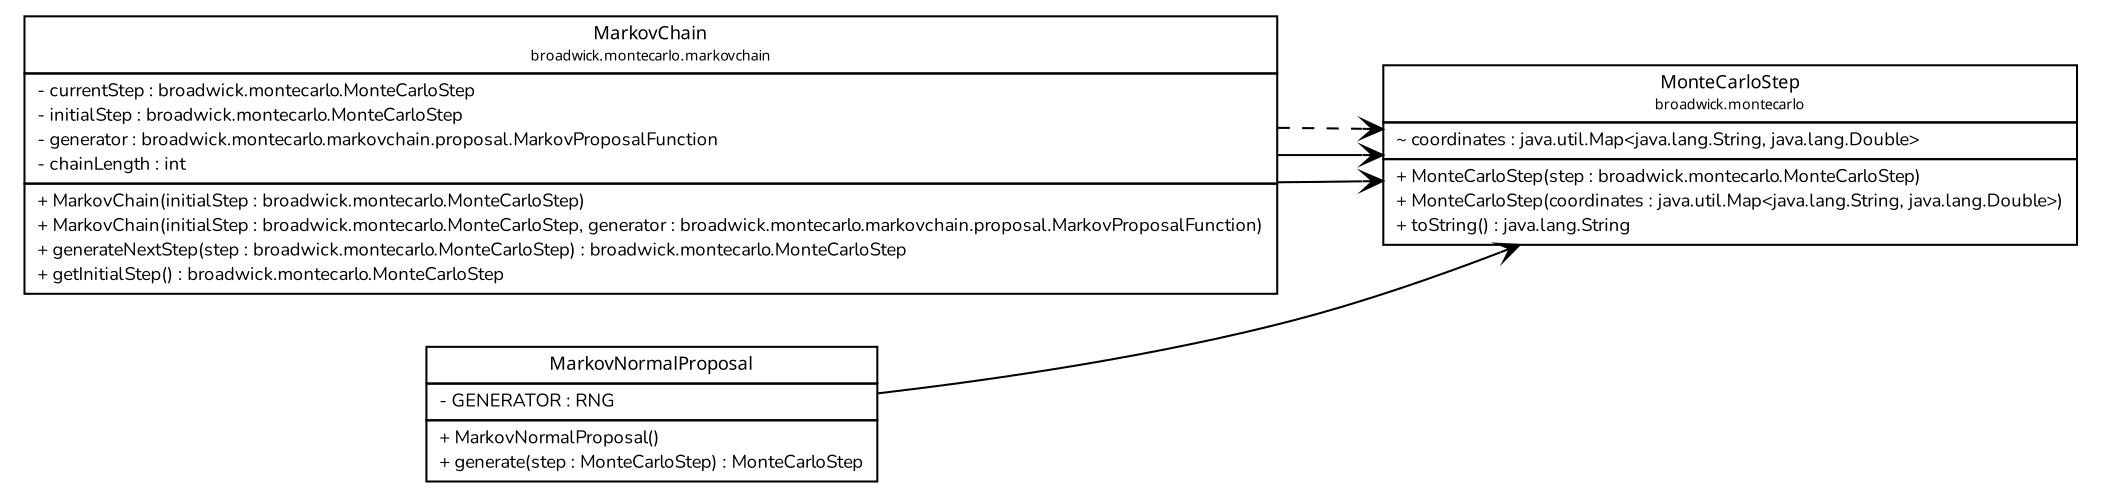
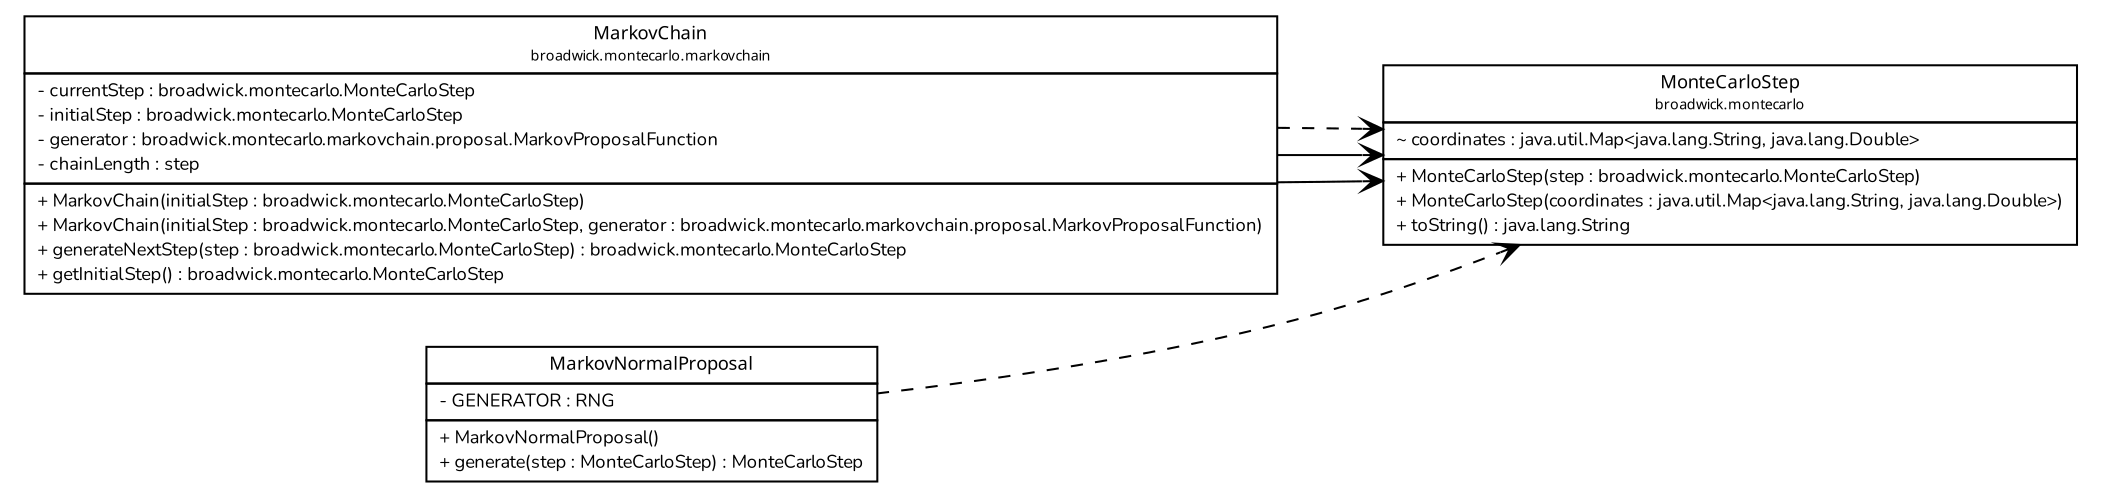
(112, 164) -> (119, 164)
(1193, 344) -> (1193, 344)
